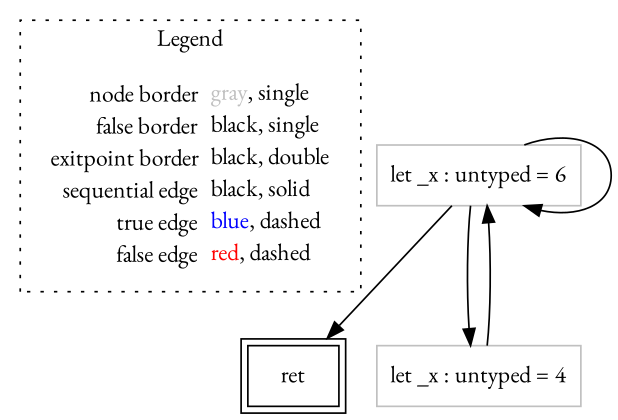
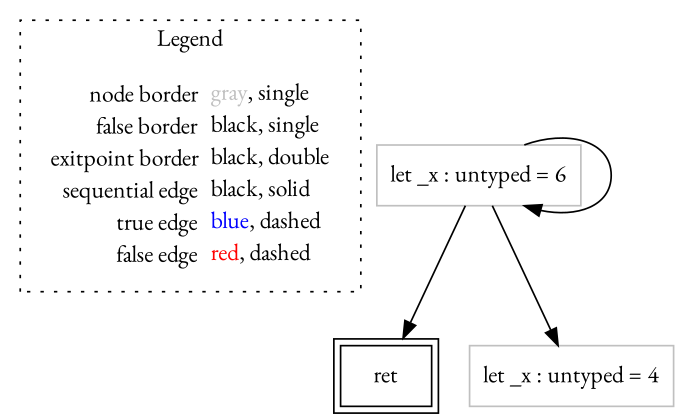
(490, 284) -> none
